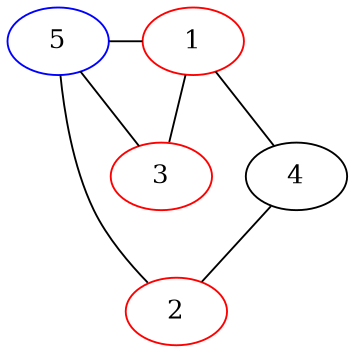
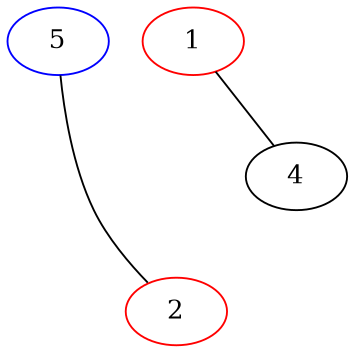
(126, 41) -> none
(161, 176) -> none
(236, 244) -> none
